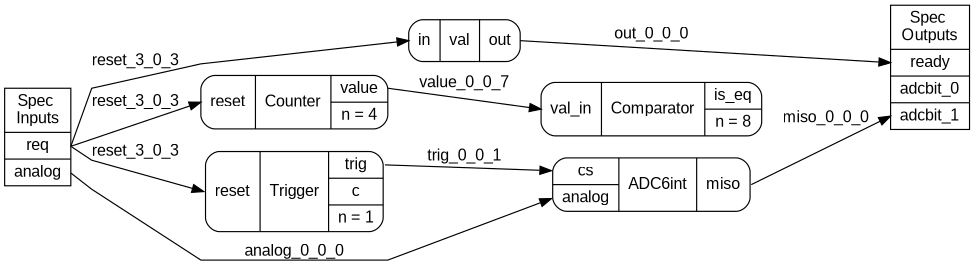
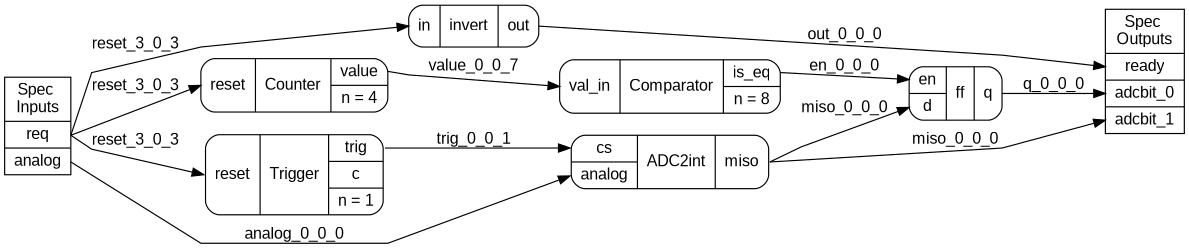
(460, 40) -> (469, 26)
none -> (956, 93)
(658, 184) -> (676, 161)
